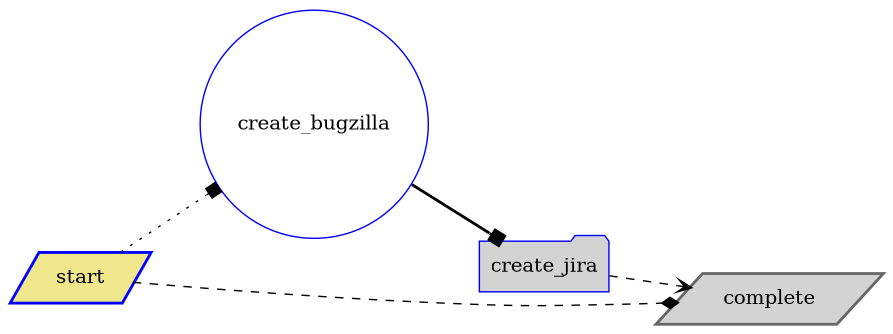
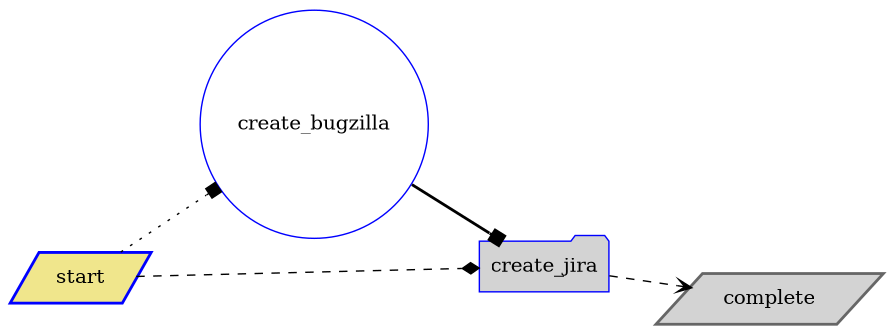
(397, 301) -> (299, 272)
